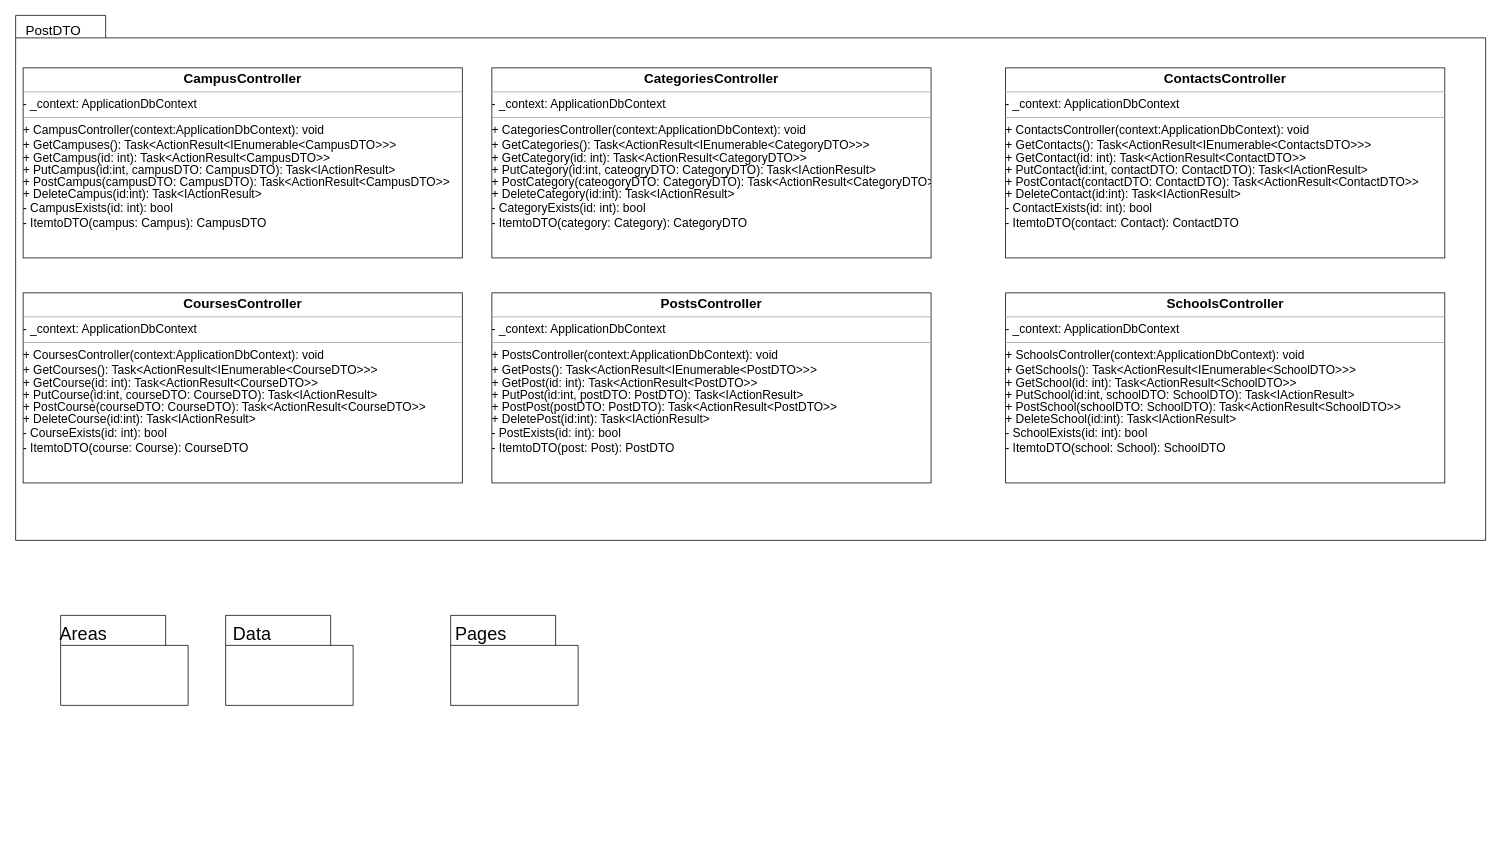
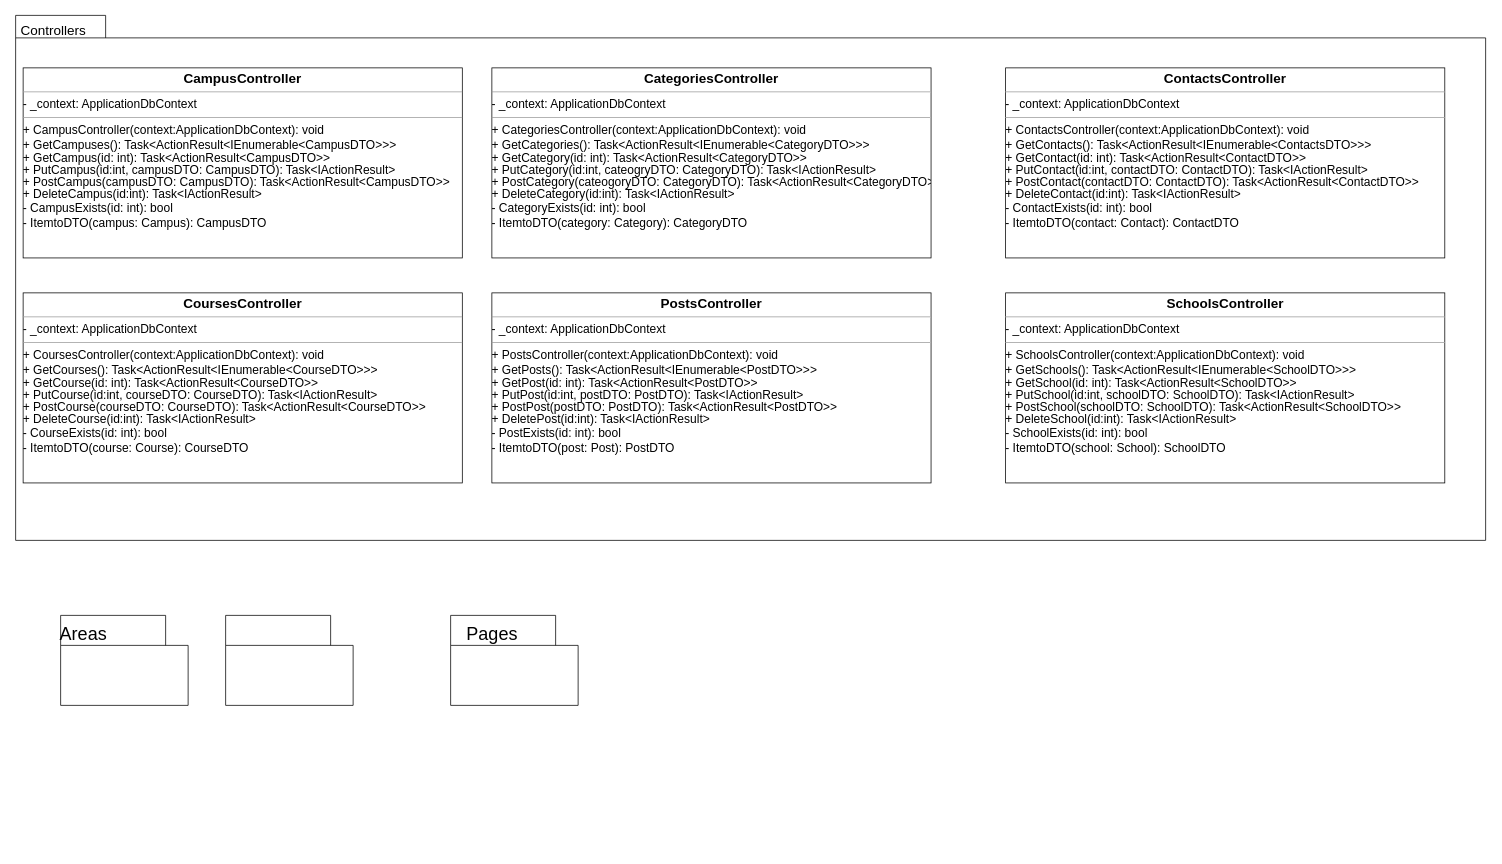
(53, 30) -> (53, 30)
(252, 634) -> none
(480, 634) -> (492, 634)
